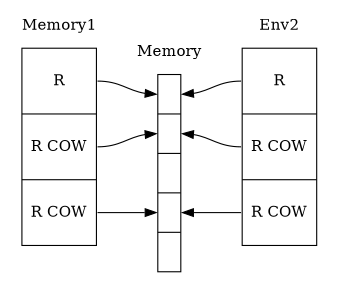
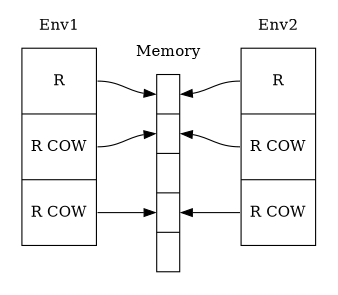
(60, 26) -> (59, 26)
